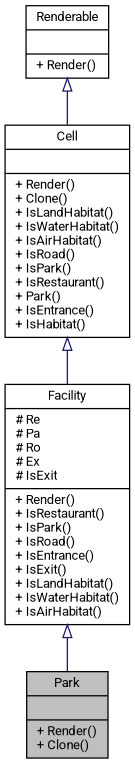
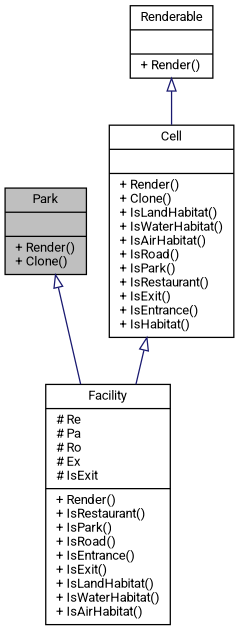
(39, 297) -> (146, 297)
(67, 655) -> (70, 336)
